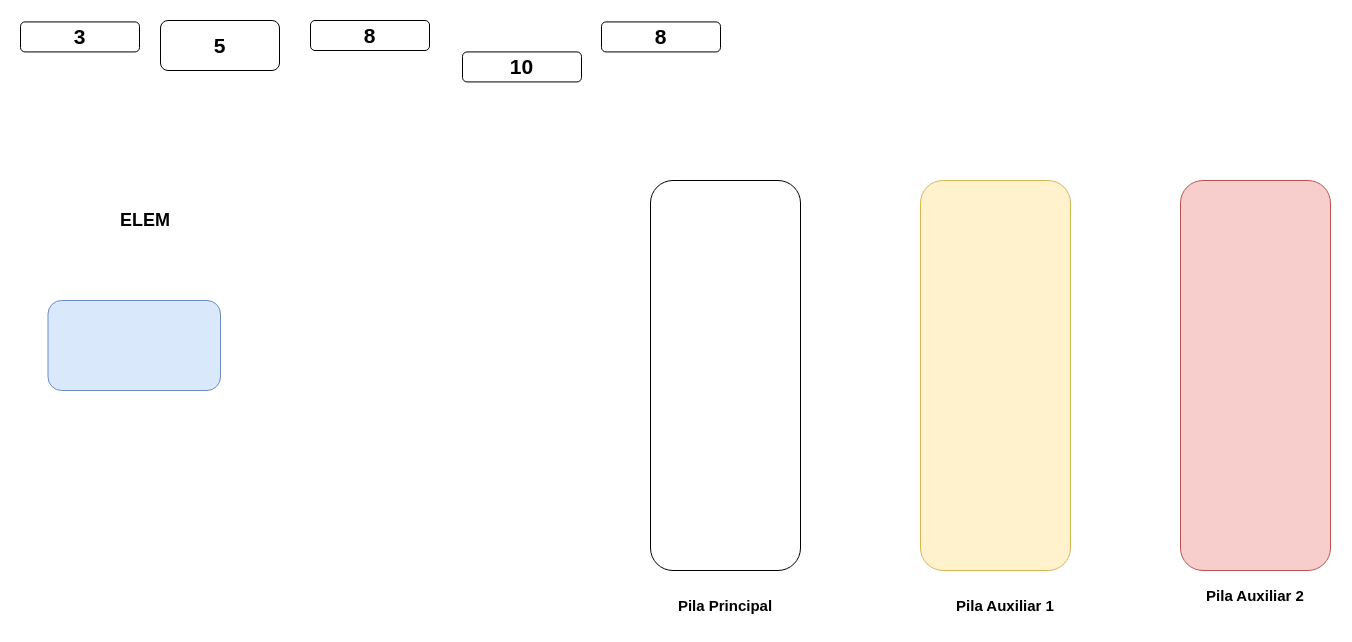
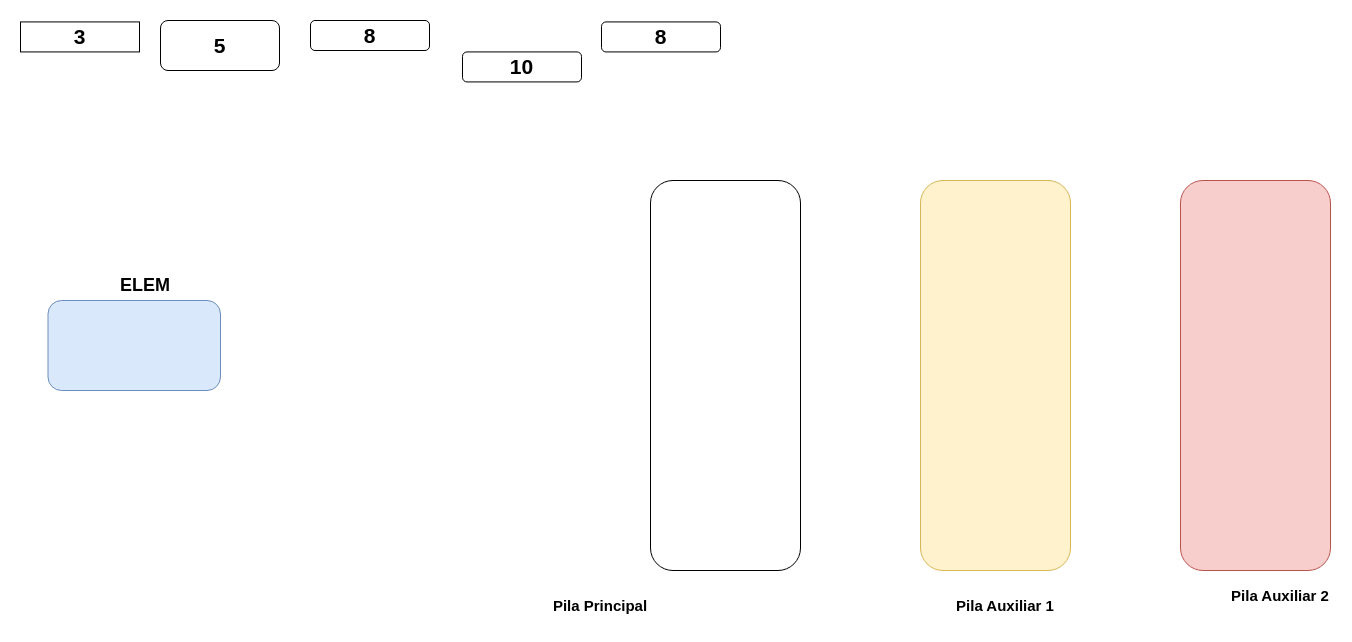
(80, 37) -> (80, 37)
(146, 221) -> (146, 286)
(1256, 596) -> (1281, 596)
(726, 606) -> (601, 606)
